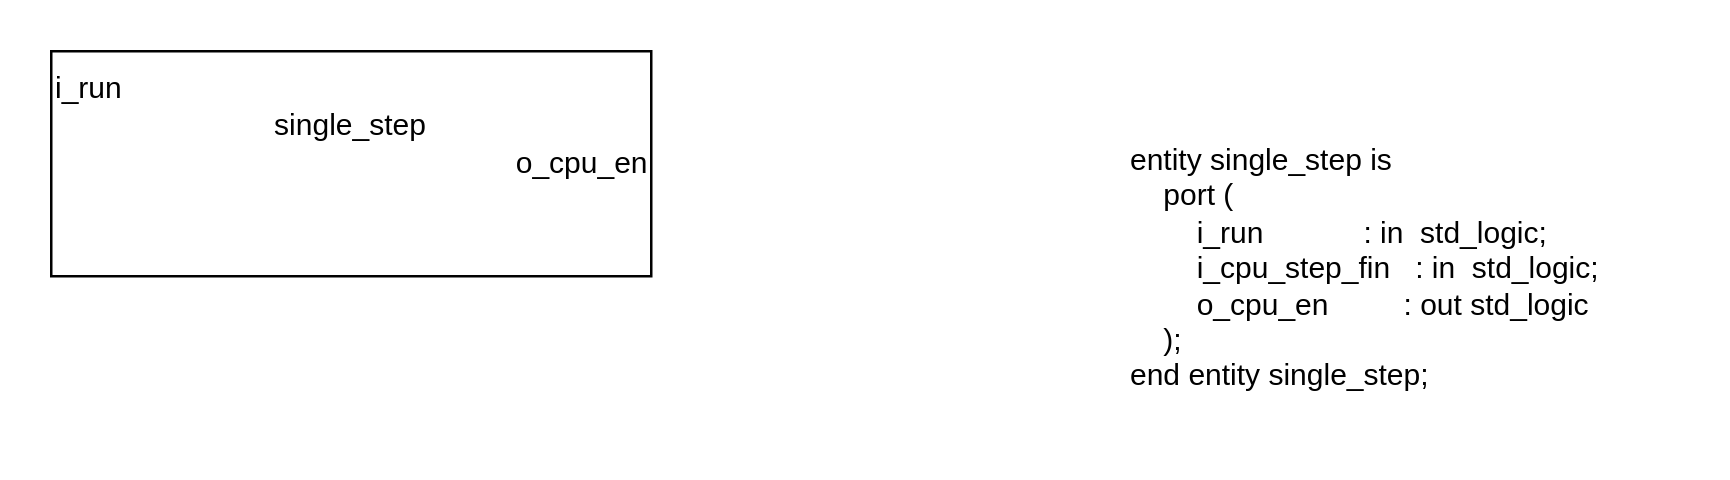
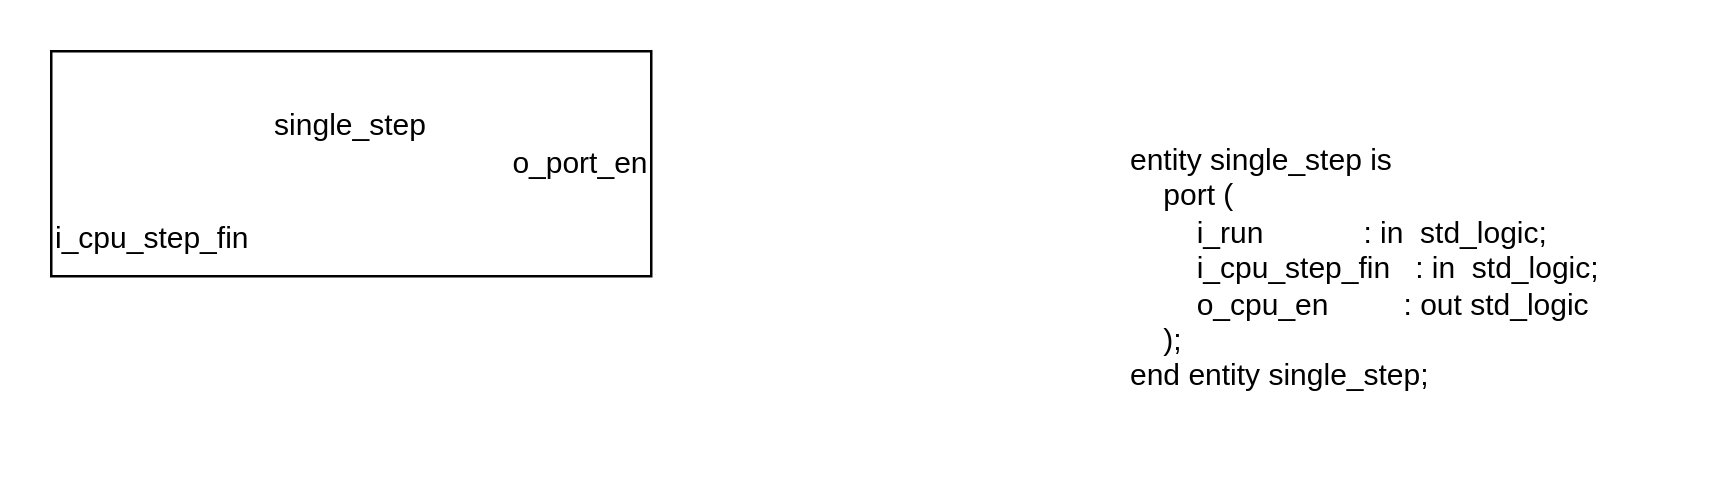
(114, 89) -> none
(582, 164) -> (573, 164)
none -> (176, 239)
